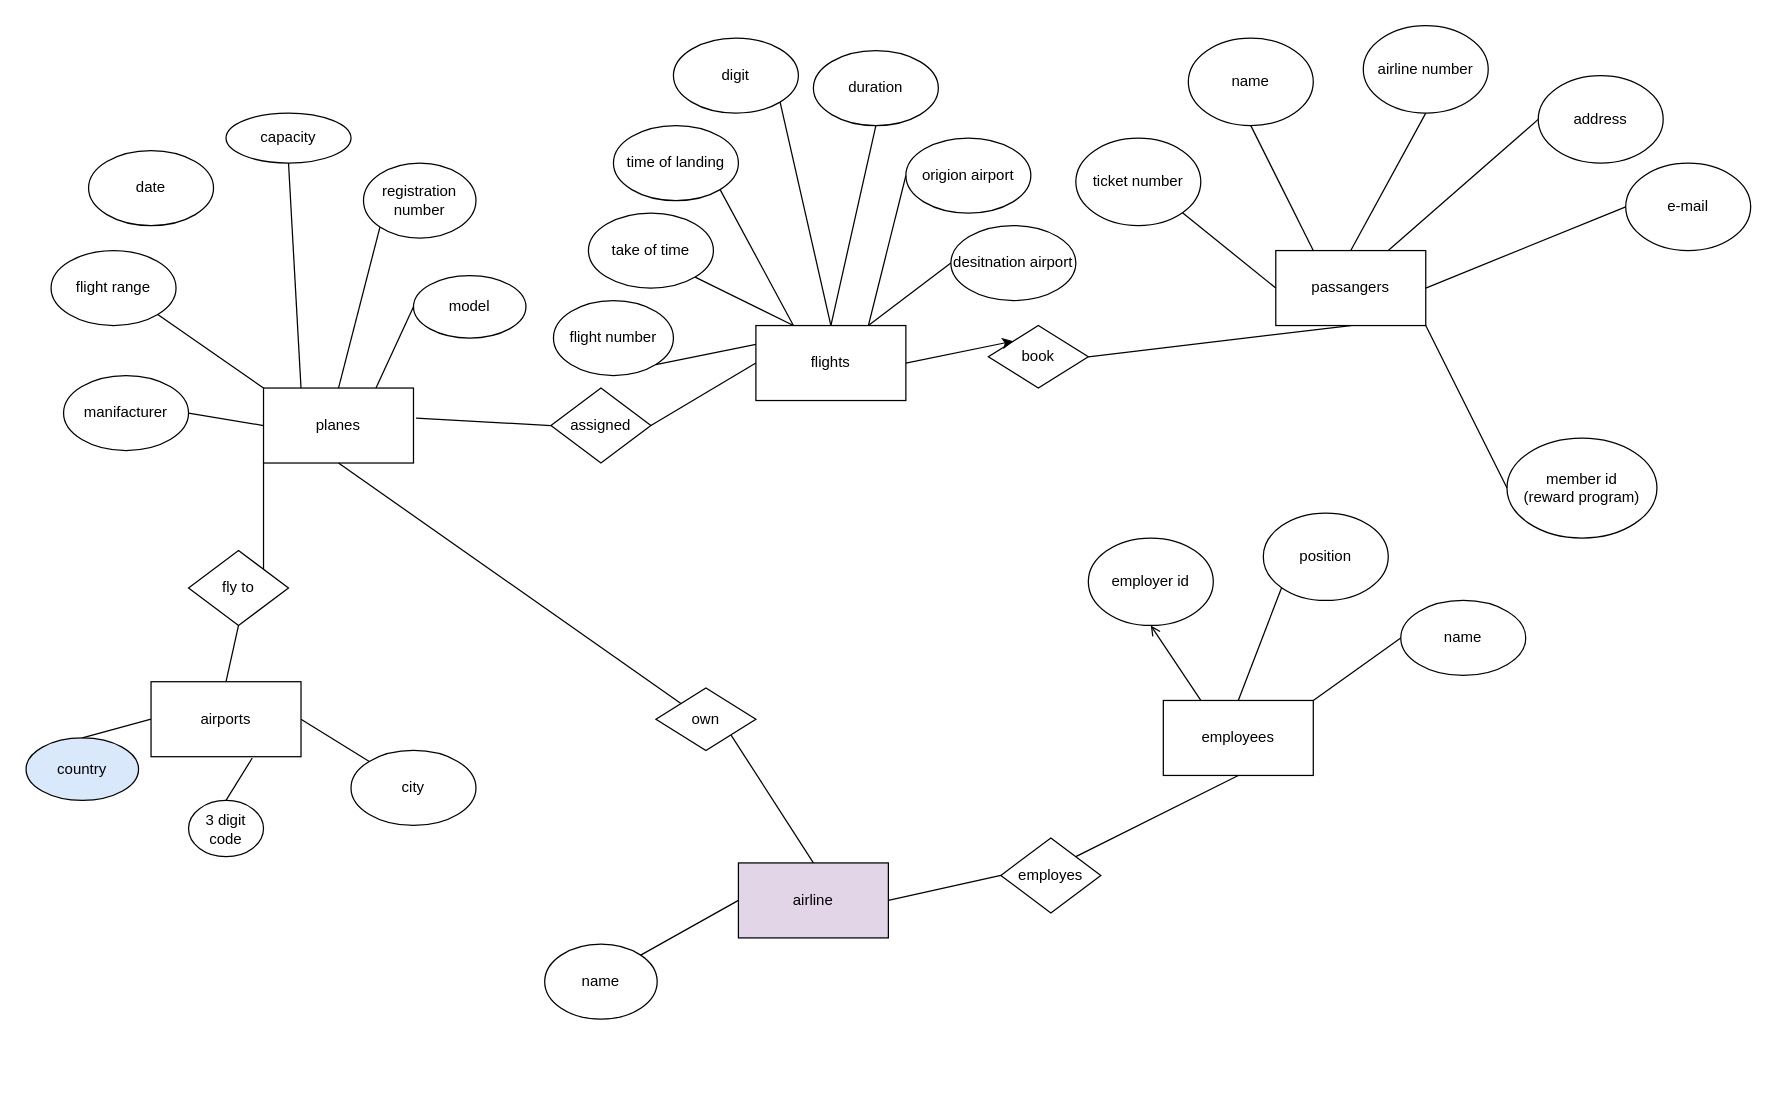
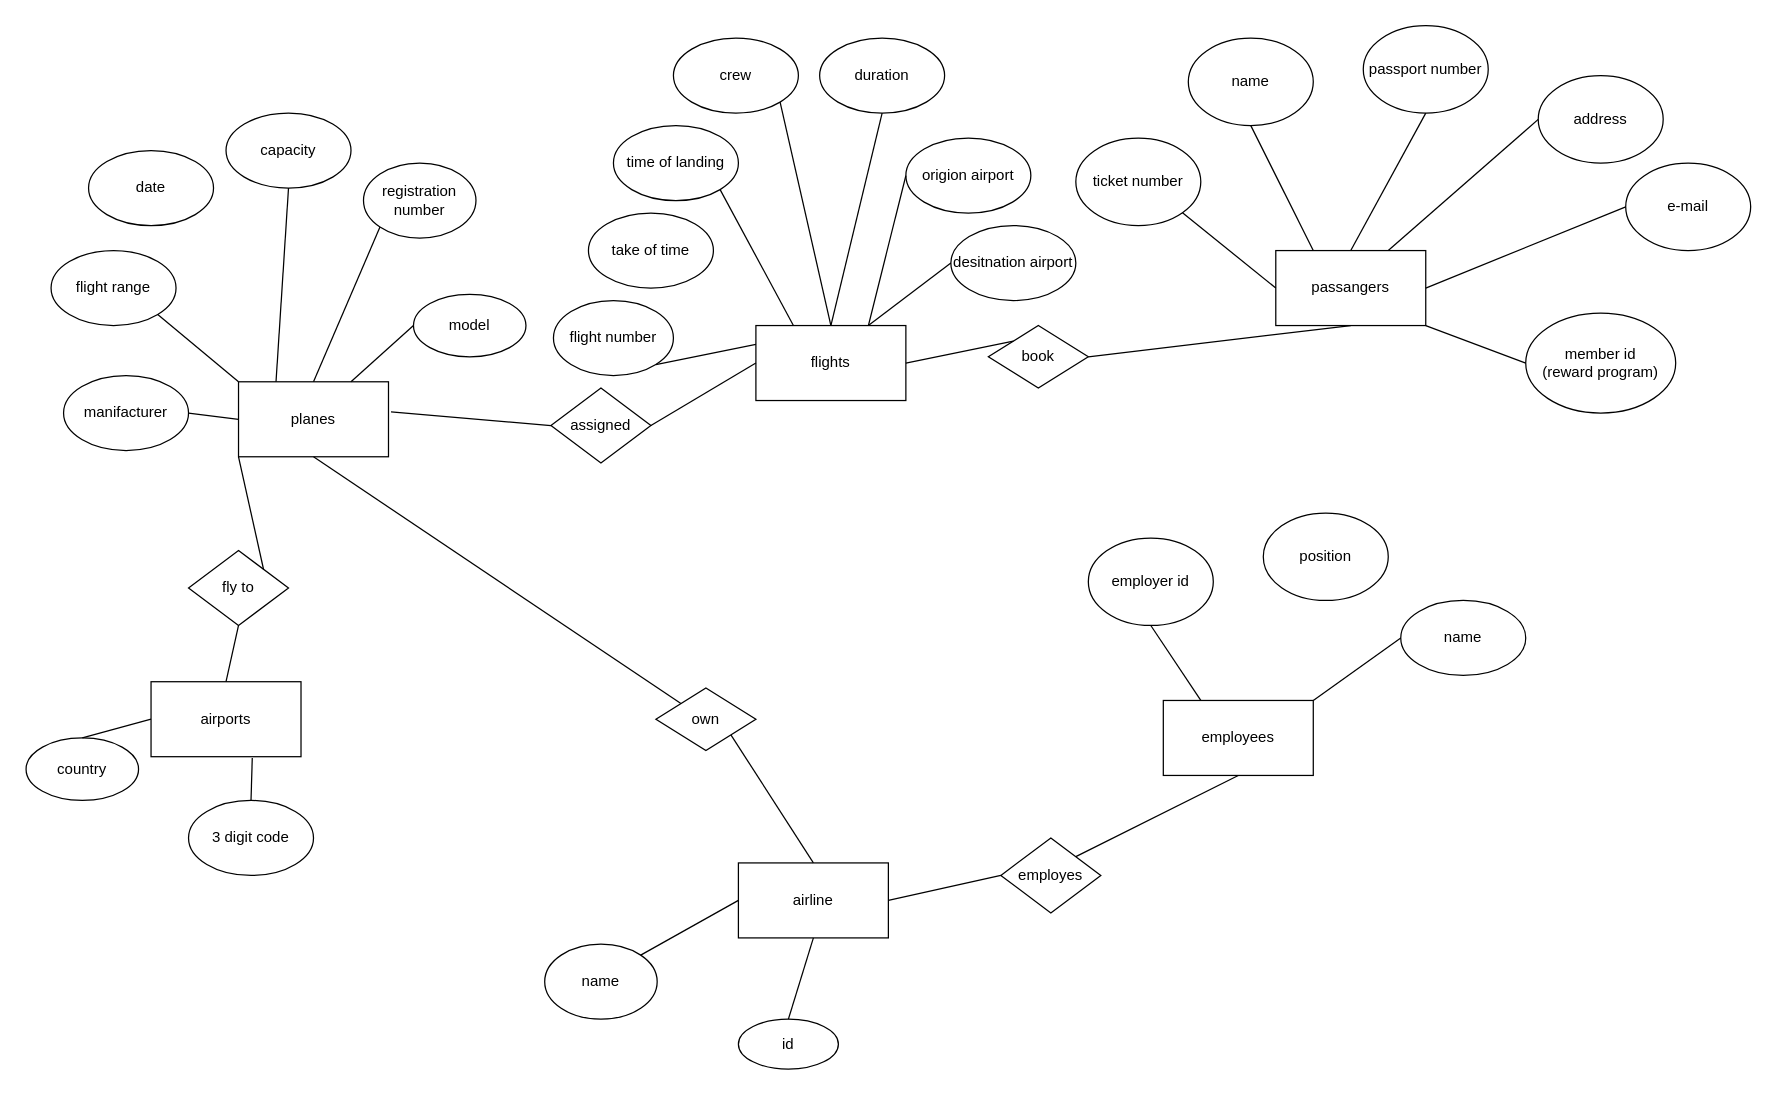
(1426, 69) -> (1426, 69)
(736, 76) -> (736, 76)
(876, 88) -> (882, 76)
(288, 138) -> (288, 151)
(744, 301) -> none
(469, 307) -> (469, 326)
(1003, 343) -> (1007, 342)
(338, 426) -> (313, 419)
(1582, 488) -> (1601, 363)
(1154, 630) -> (1153, 629)
(1260, 644) -> none
(335, 740) -> none
(82, 769) -> (82, 769)
(413, 788) -> none
(226, 829) -> (251, 838)
(813, 901) -> (813, 901)
none -> (800, 979)
none -> (788, 1044)
